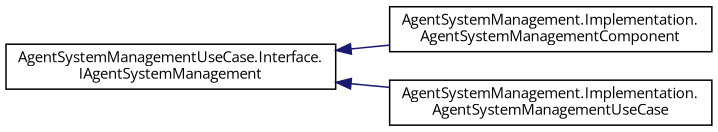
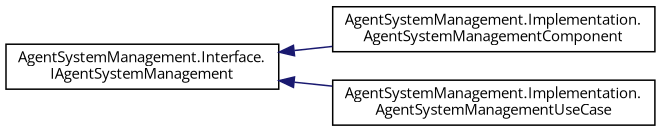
(171, 67) -> (142, 67)
